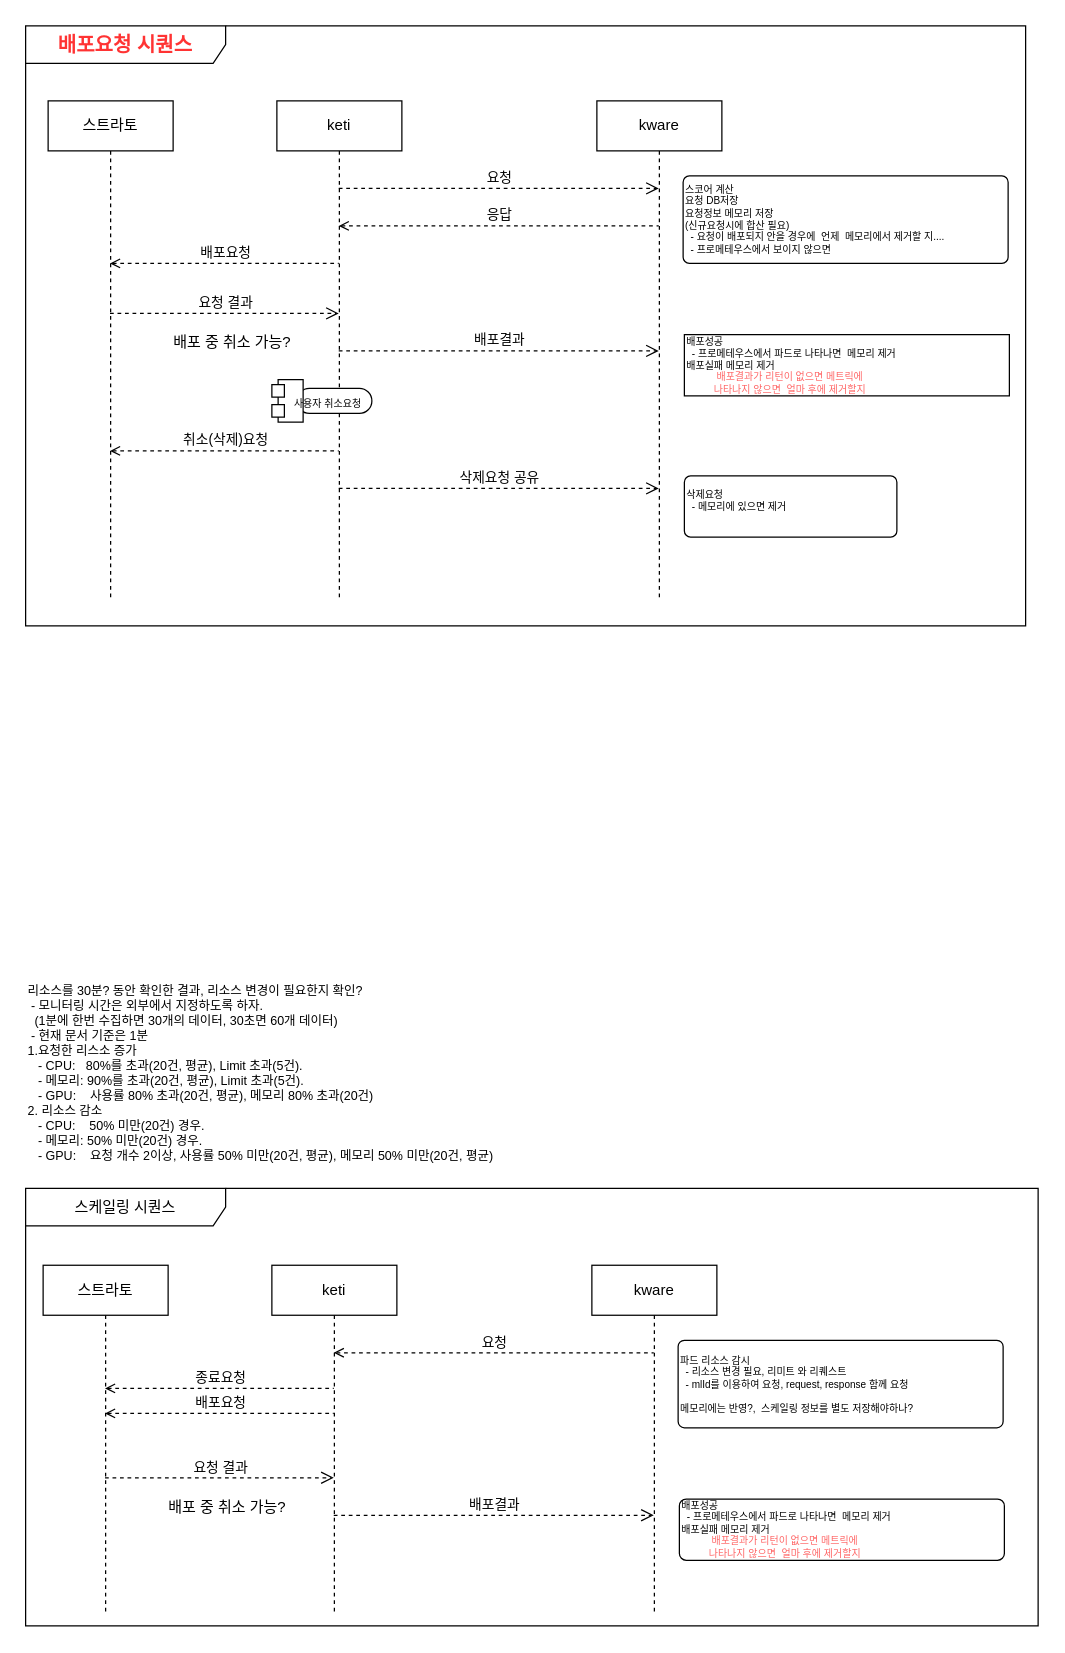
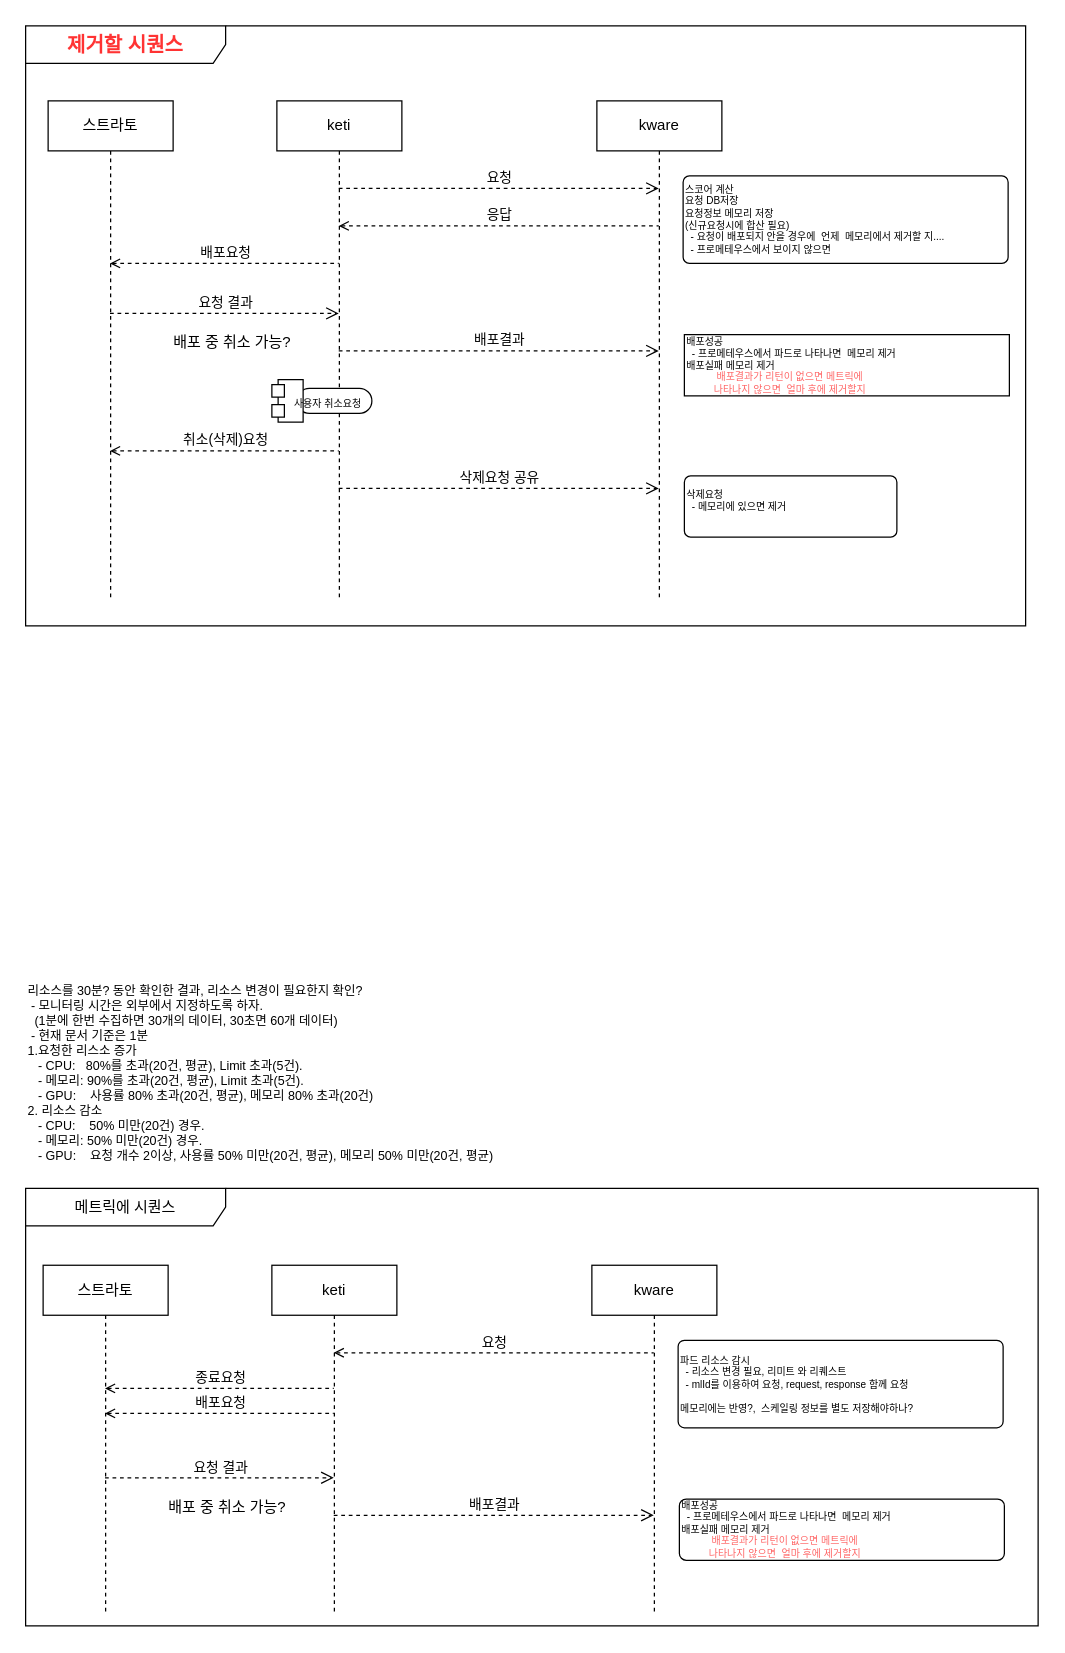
(126, 44) -> (126, 44)
(126, 1207) -> (126, 1207)
